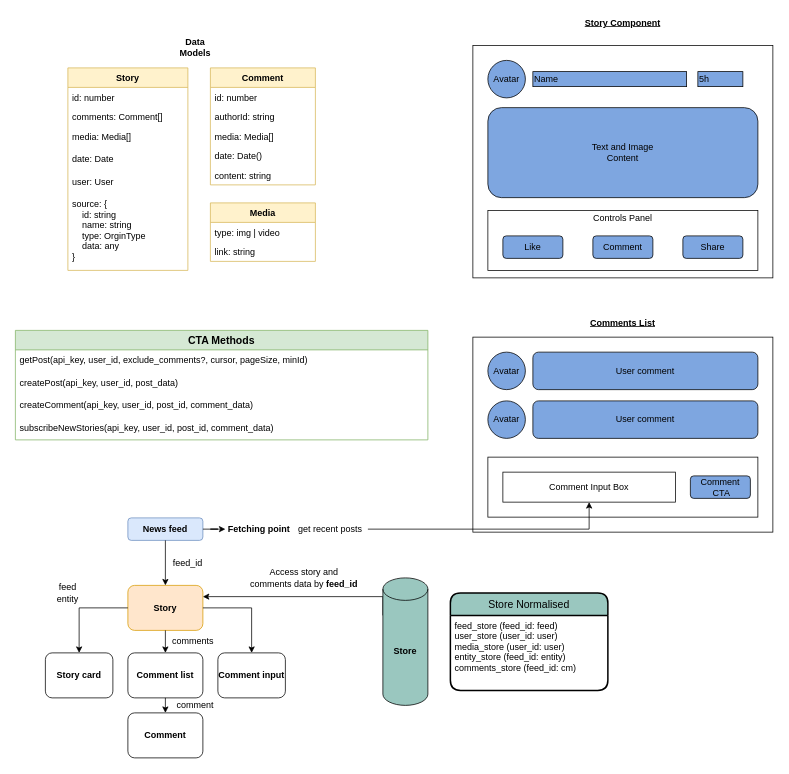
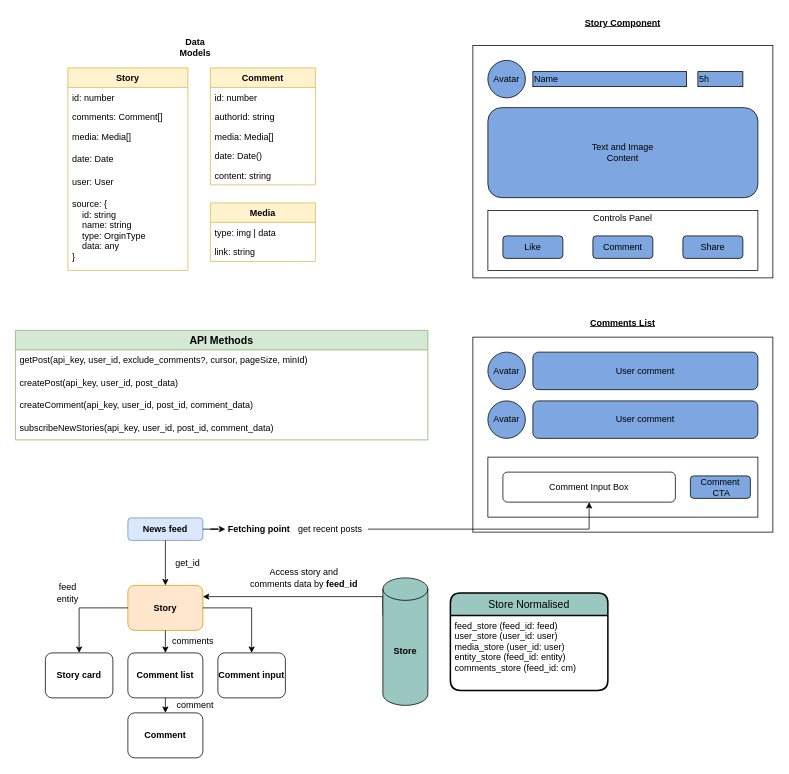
(249, 233) -> (248, 233)
(221, 341) -> (221, 341)
(589, 487) -> (589, 487)
(188, 563) -> (188, 563)
